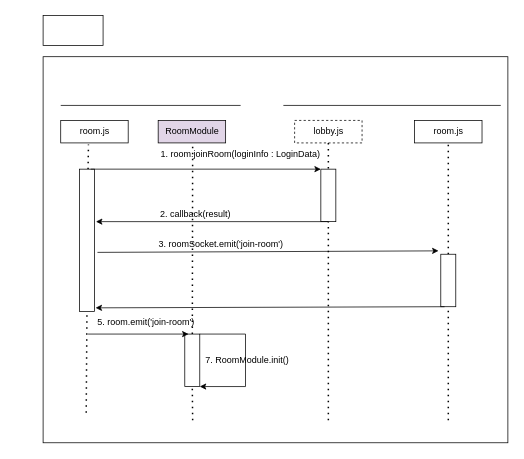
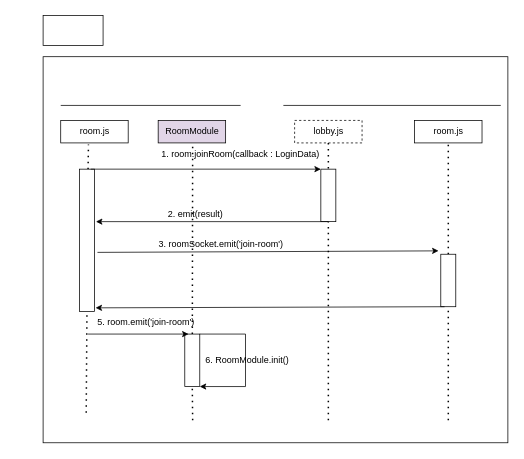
(241, 154) -> (241, 154)
(196, 214) -> (196, 214)
(248, 360) -> (248, 360)
